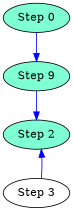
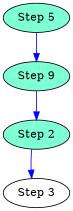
(36, 18) -> (36, 18)
(42, 168) -> (31, 160)
